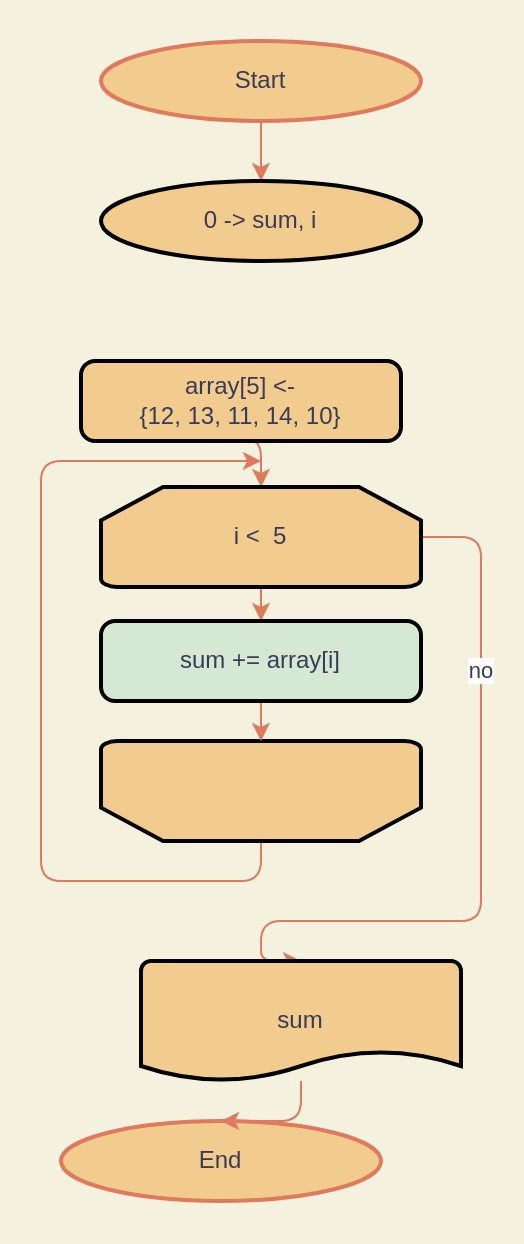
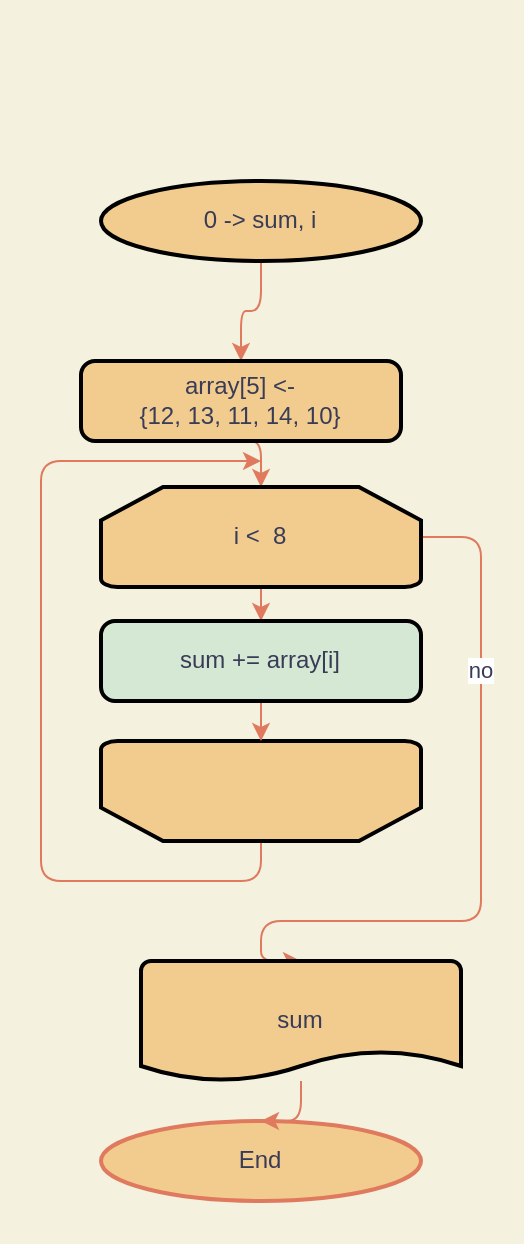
(261, 81) -> none
(261, 144) -> none
none -> (258, 307)
(261, 537) -> (261, 537)
(221, 1161) -> (261, 1161)
